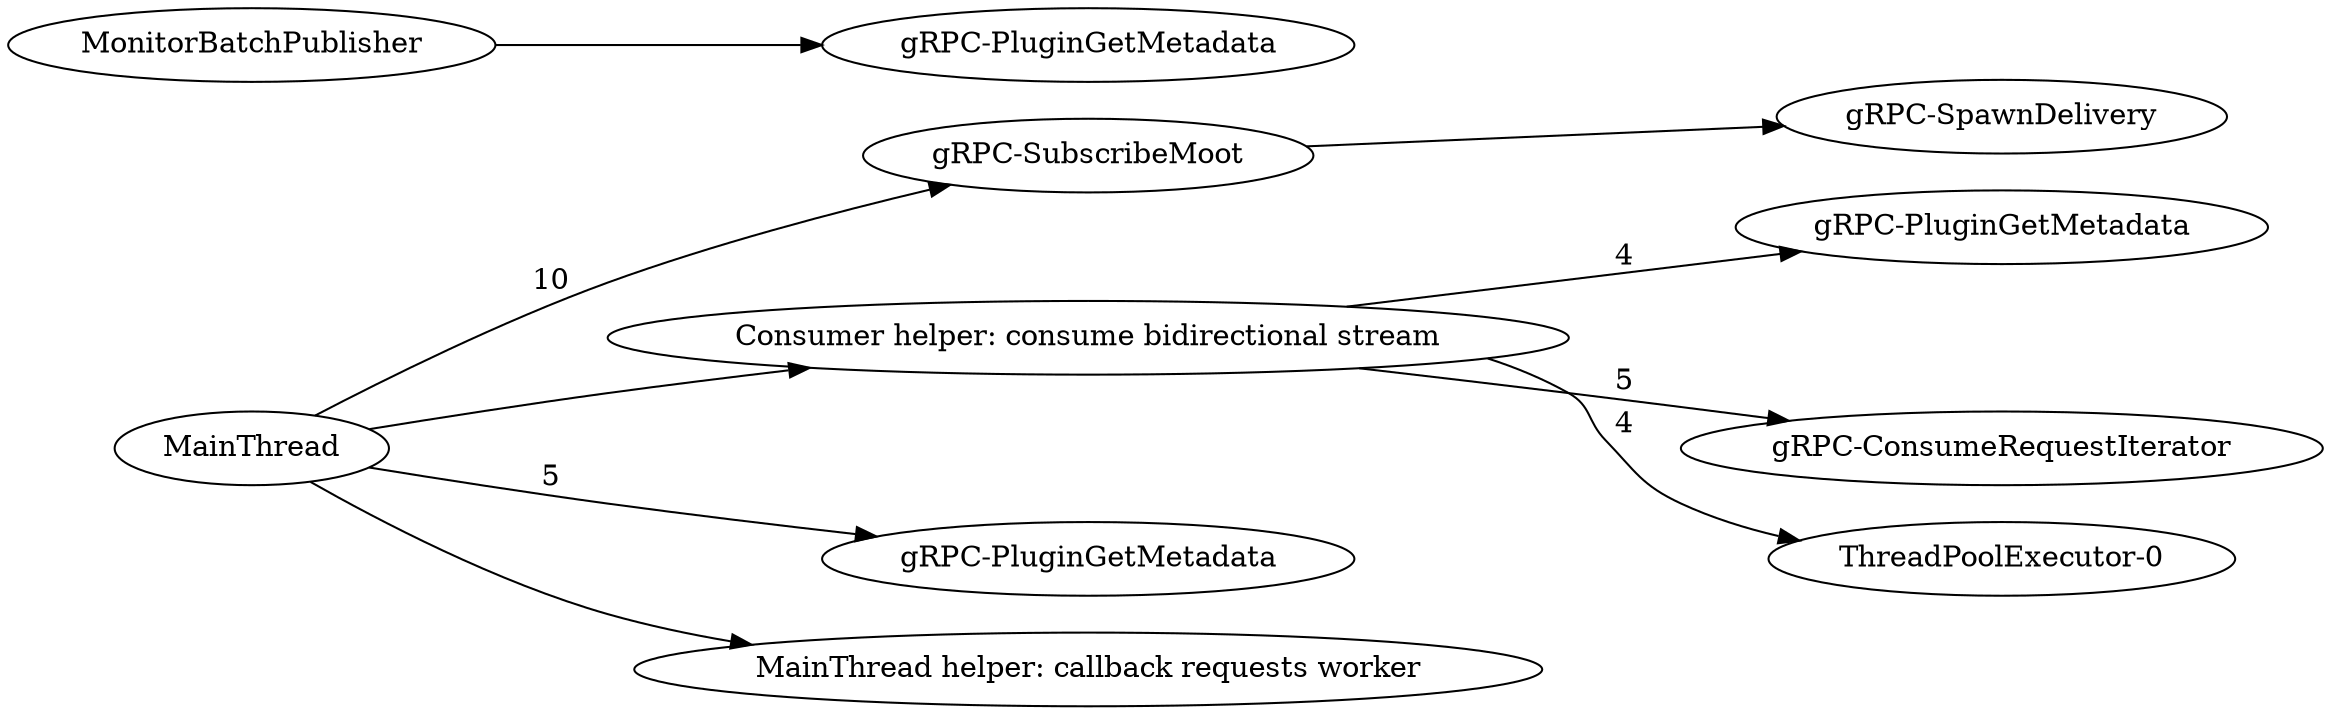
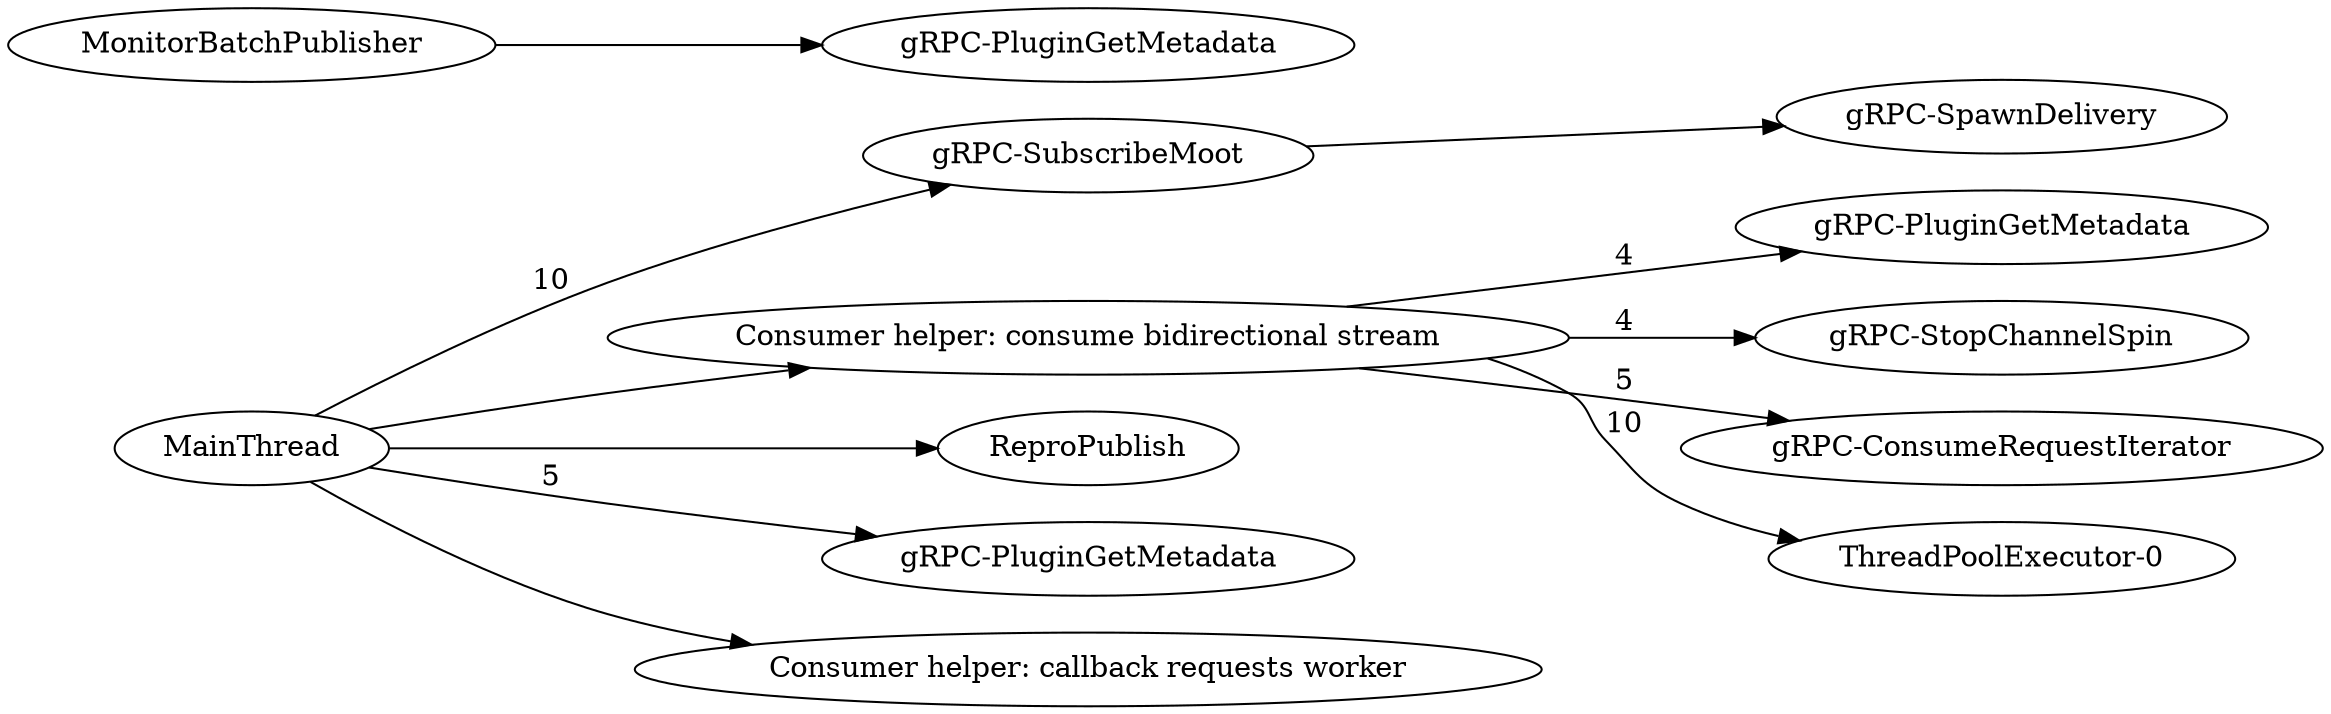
none -> (2002, 338)
(1625, 425) -> (1625, 425)
none -> (1088, 448)
(1088, 669) -> (1088, 669)
